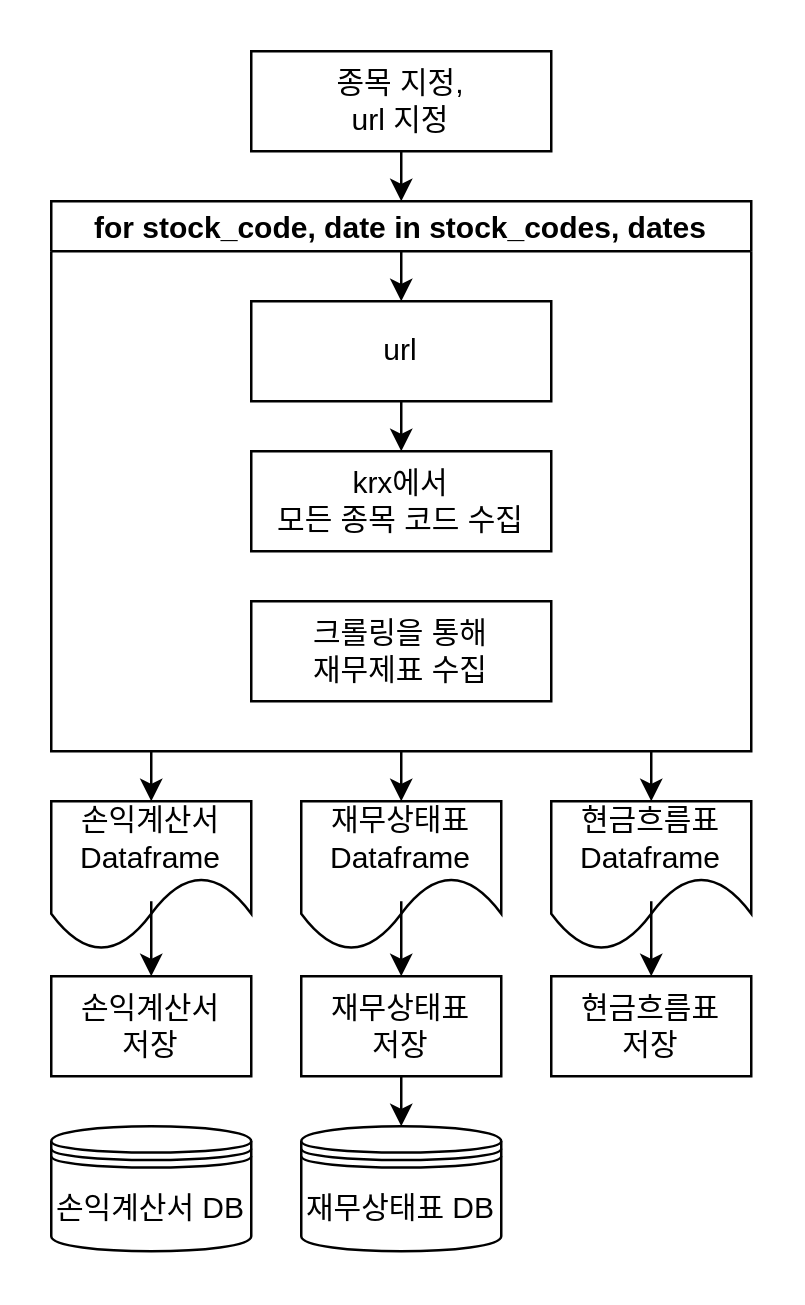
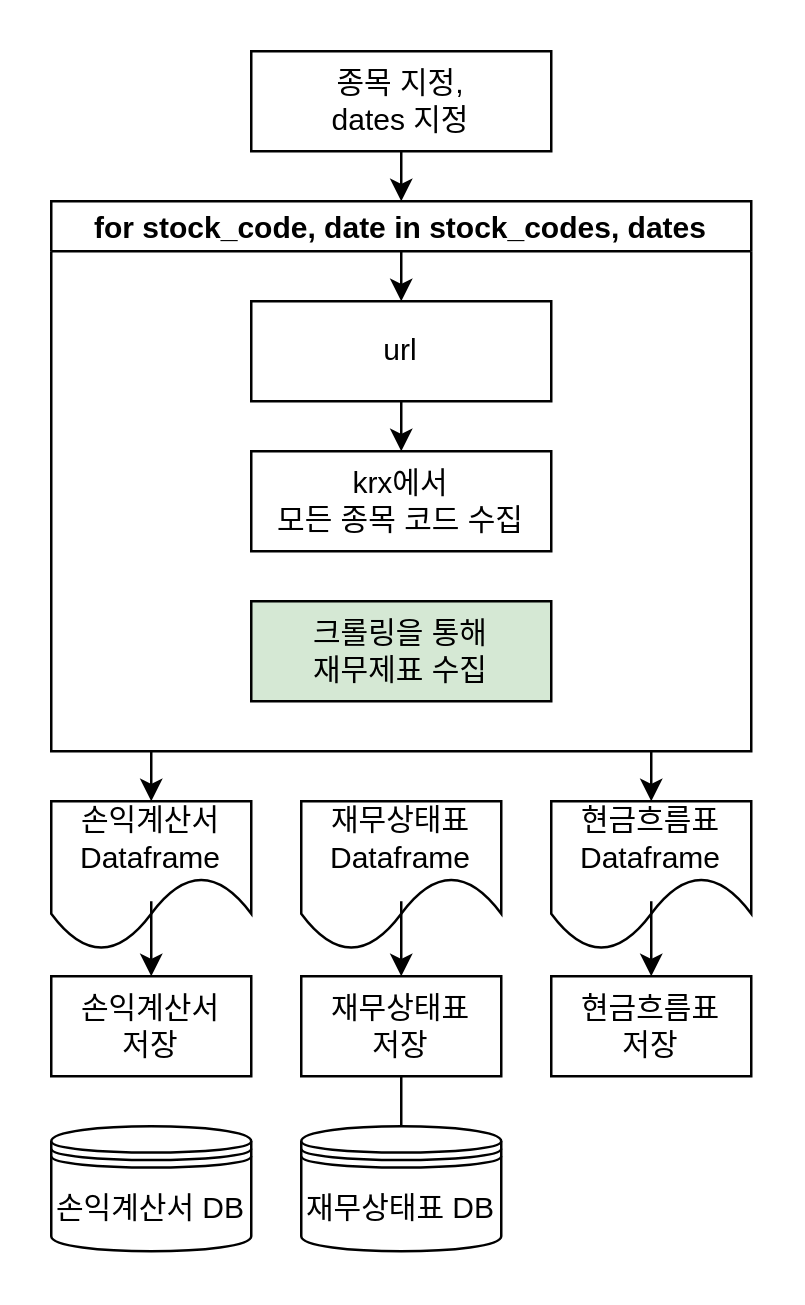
(401, 101) -> (401, 101)
(401, 651) -> (401, 651)
(401, 770) -> none
(401, 1108) -> (401, 1115)
